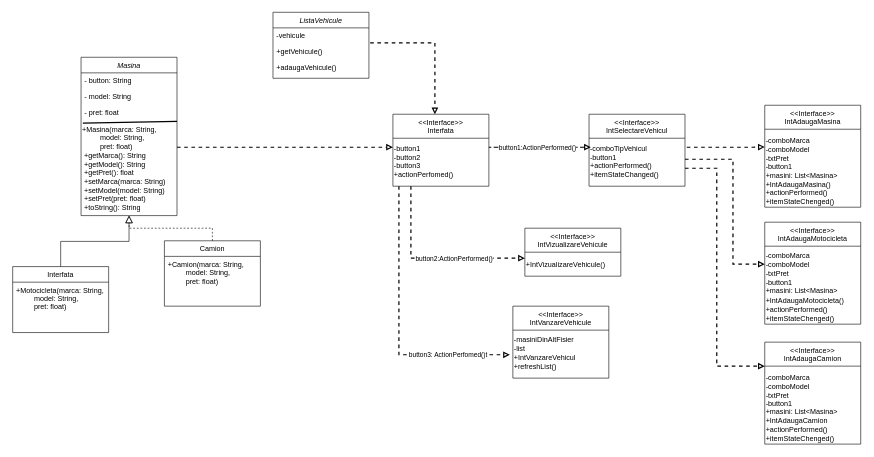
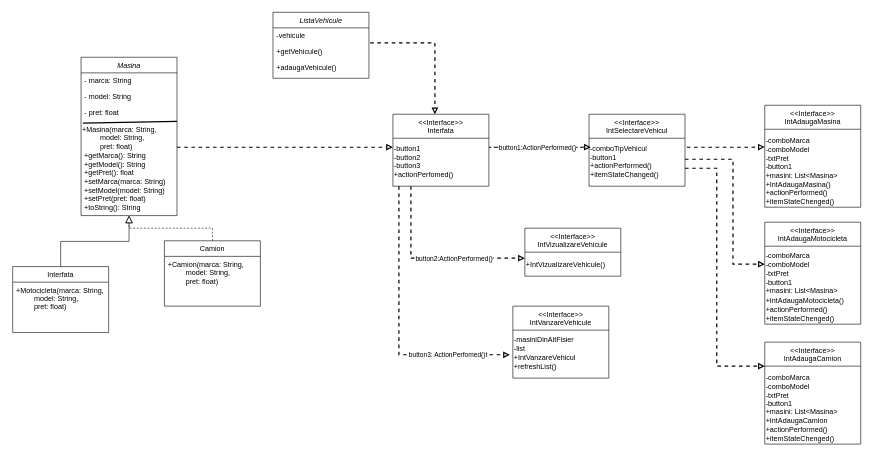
(113, 81) -> (110, 81)
